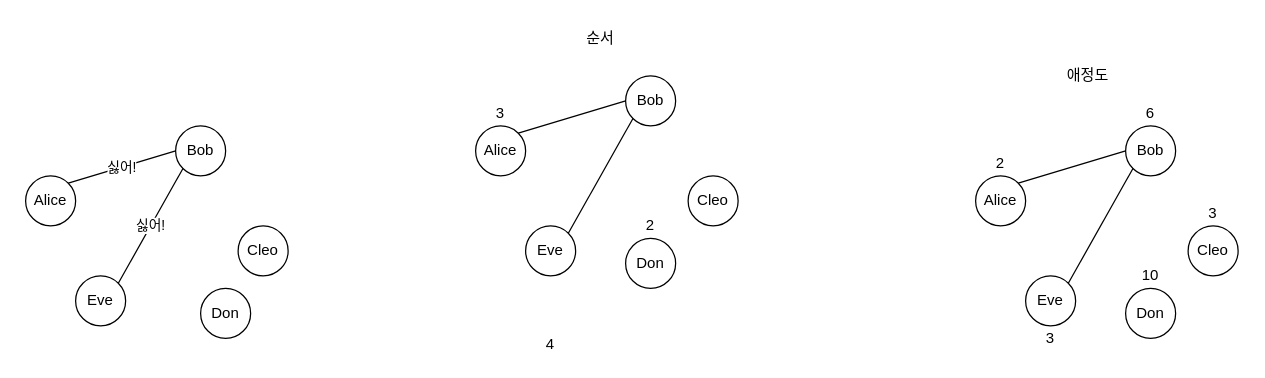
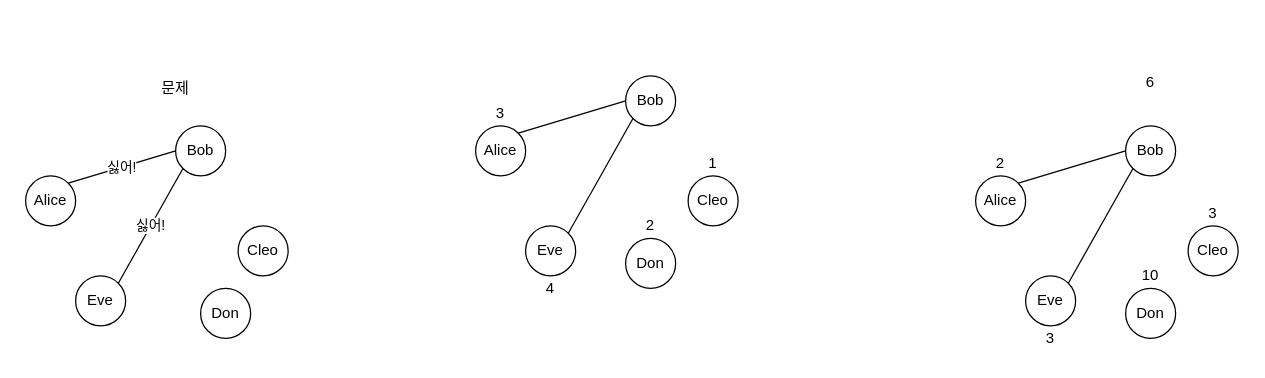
(601, 38) -> none
(1088, 76) -> none
none -> (176, 88)
(1151, 113) -> (1151, 82)
none -> (713, 163)
(551, 344) -> (551, 288)
